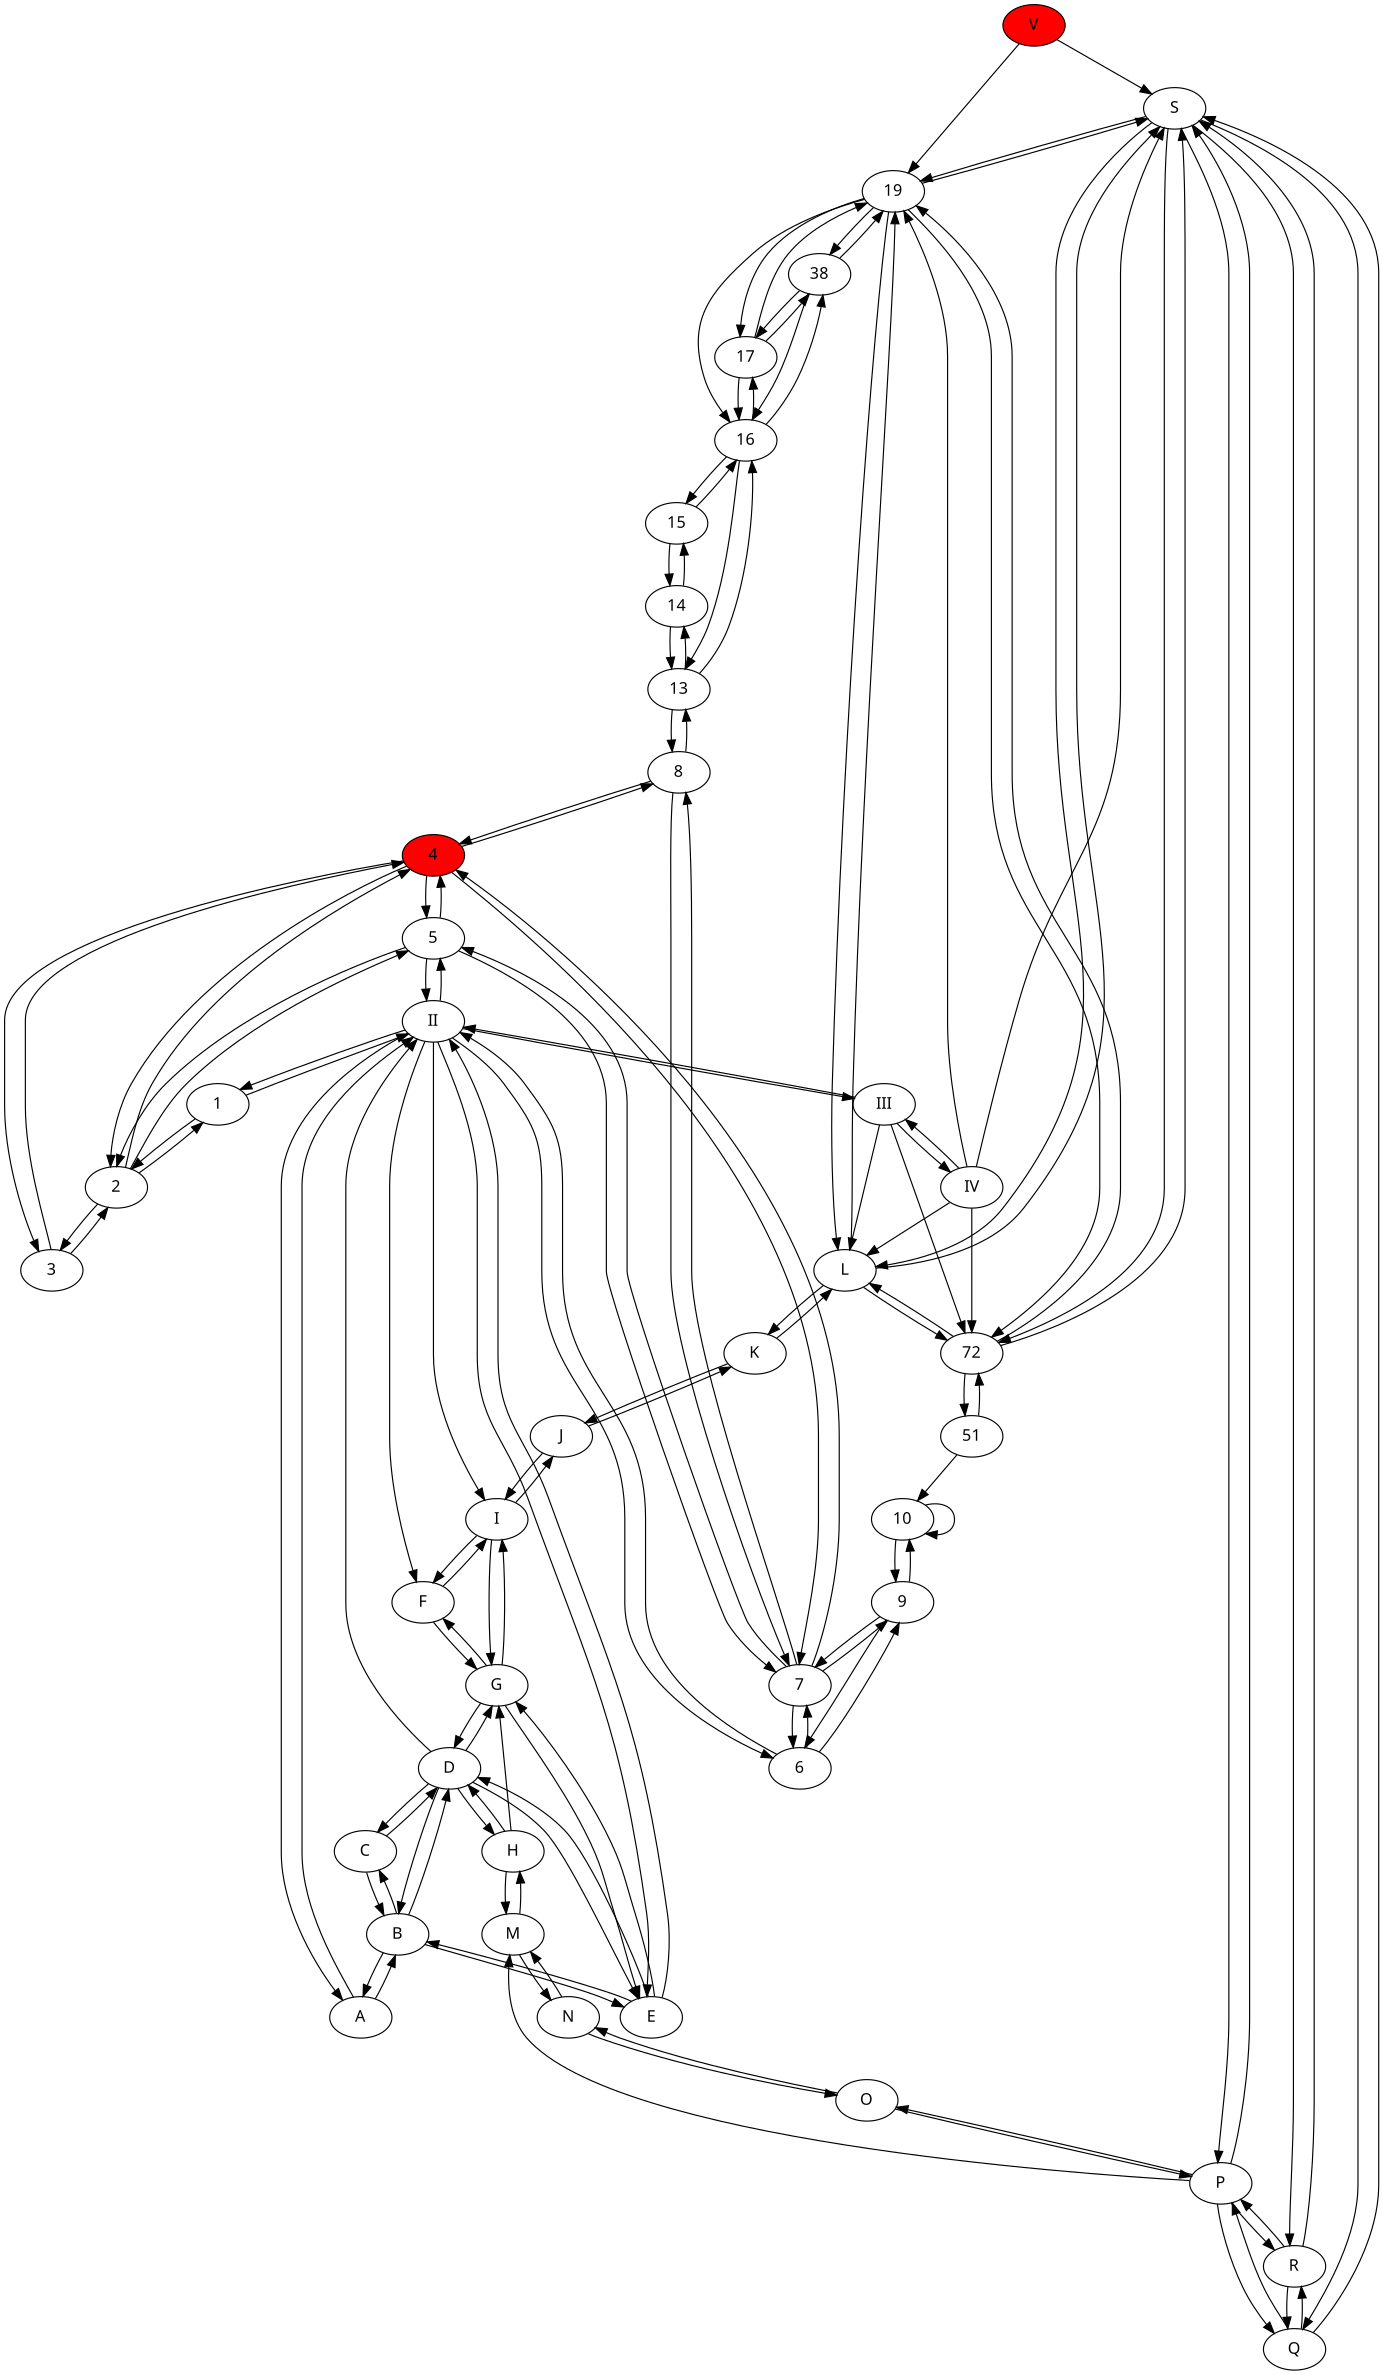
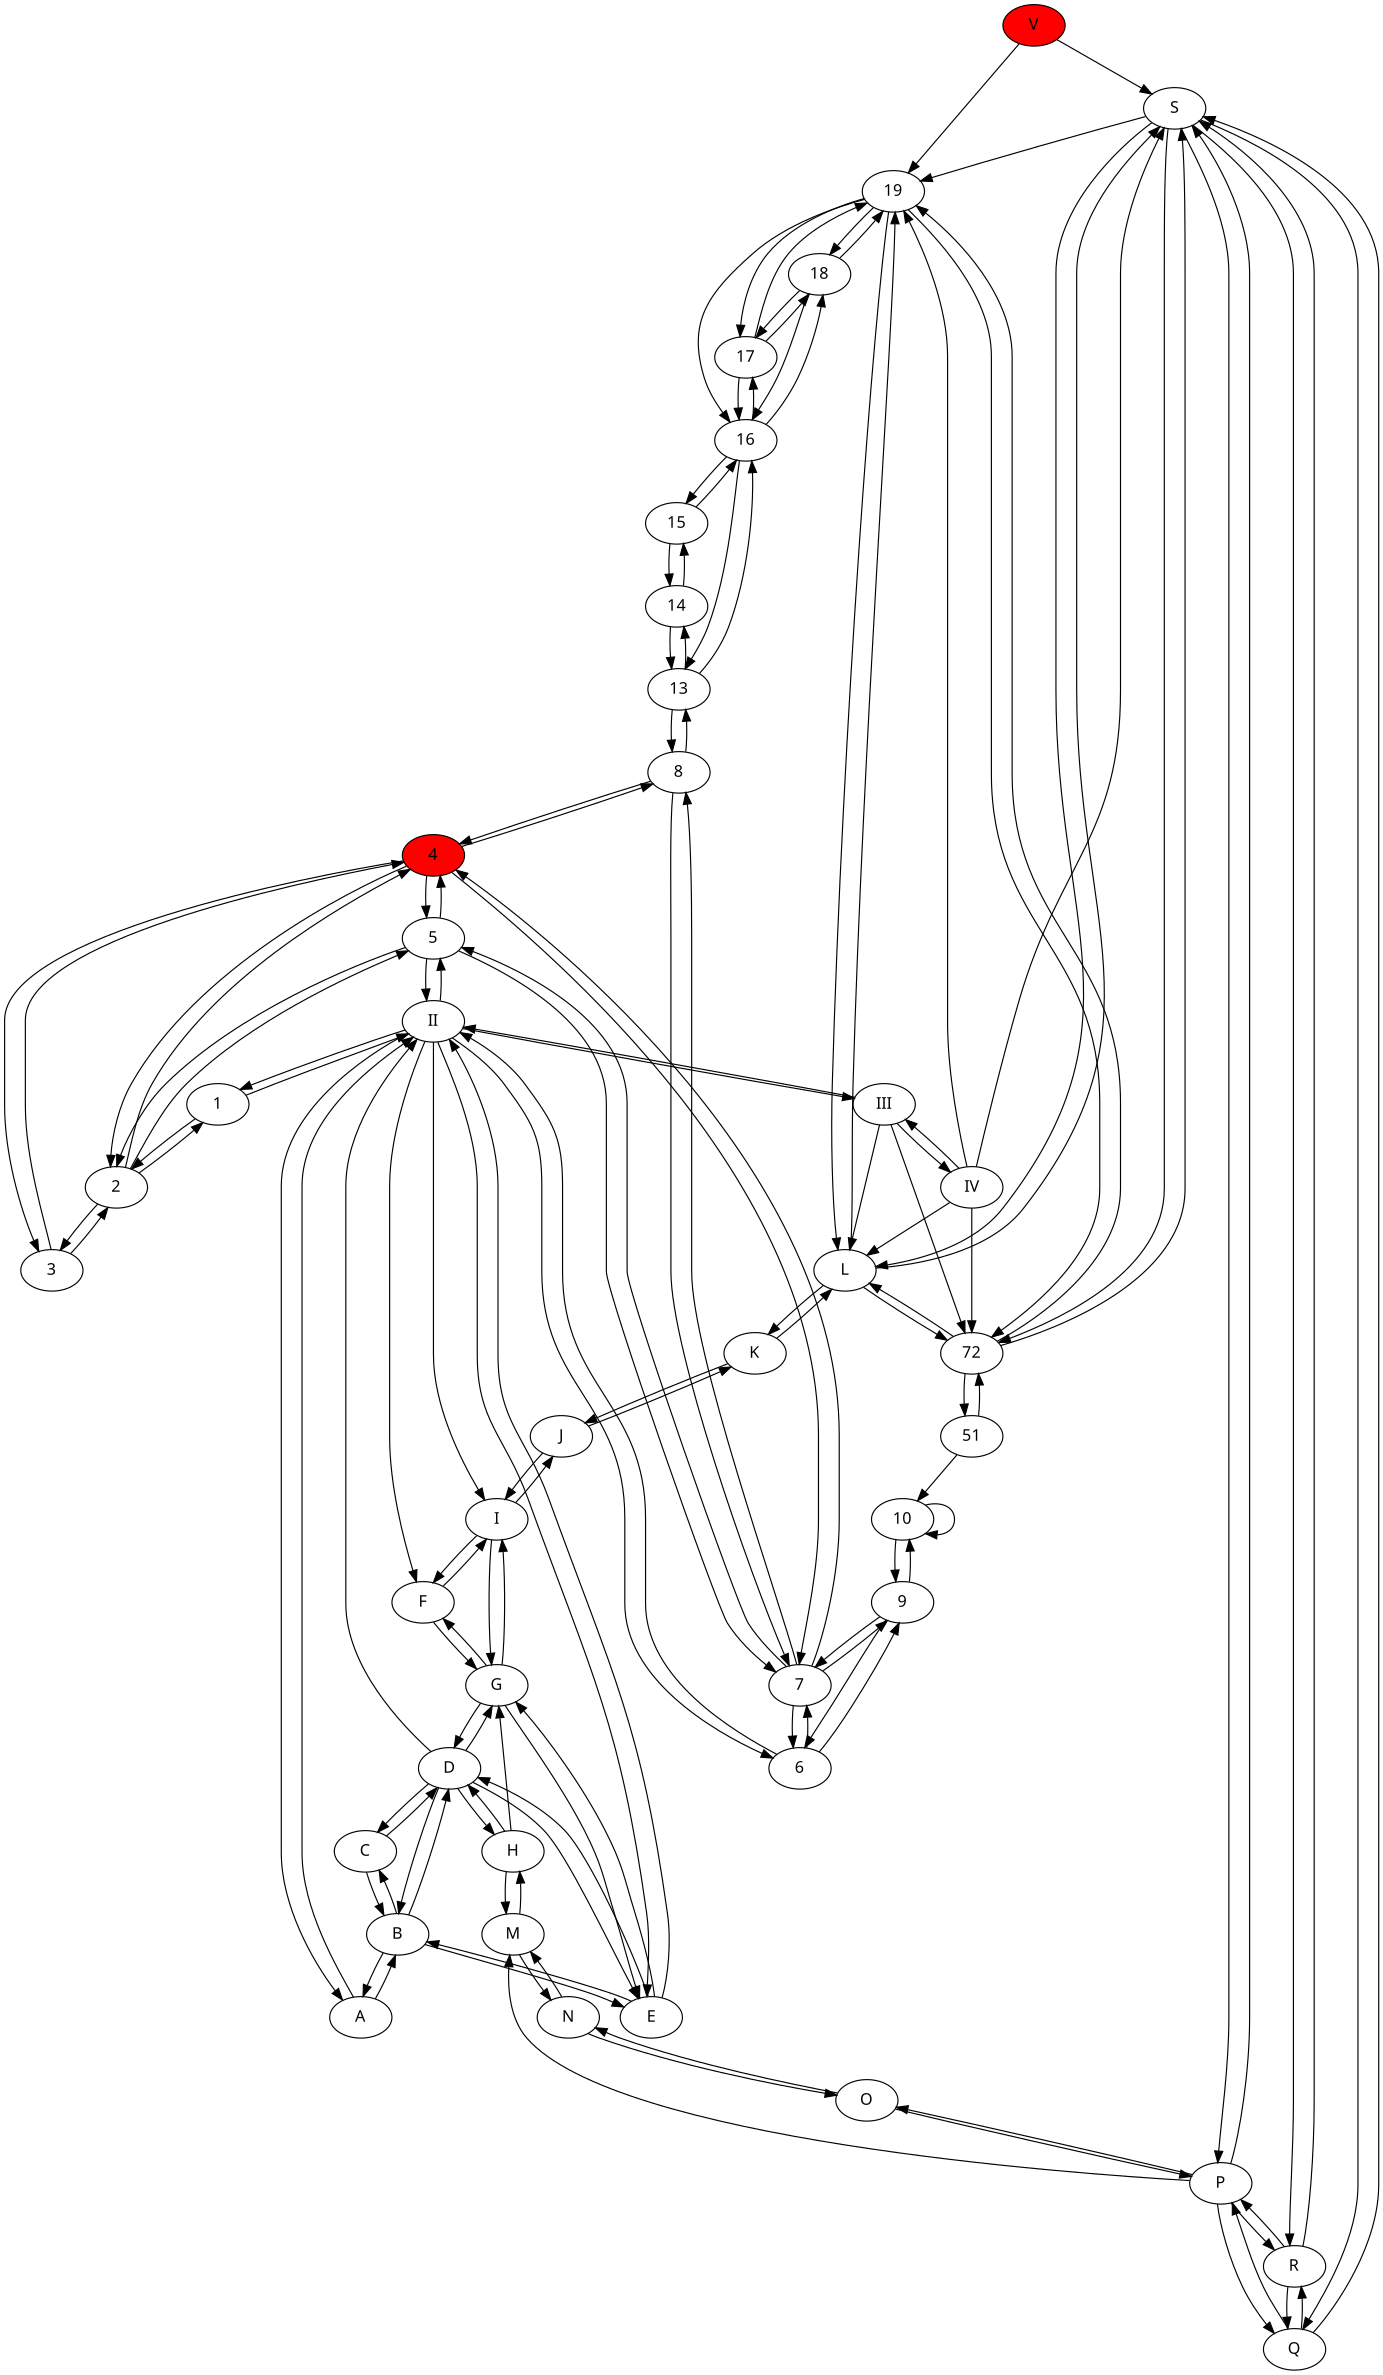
(1030, 153) -> none
(820, 274) -> (820, 274)
